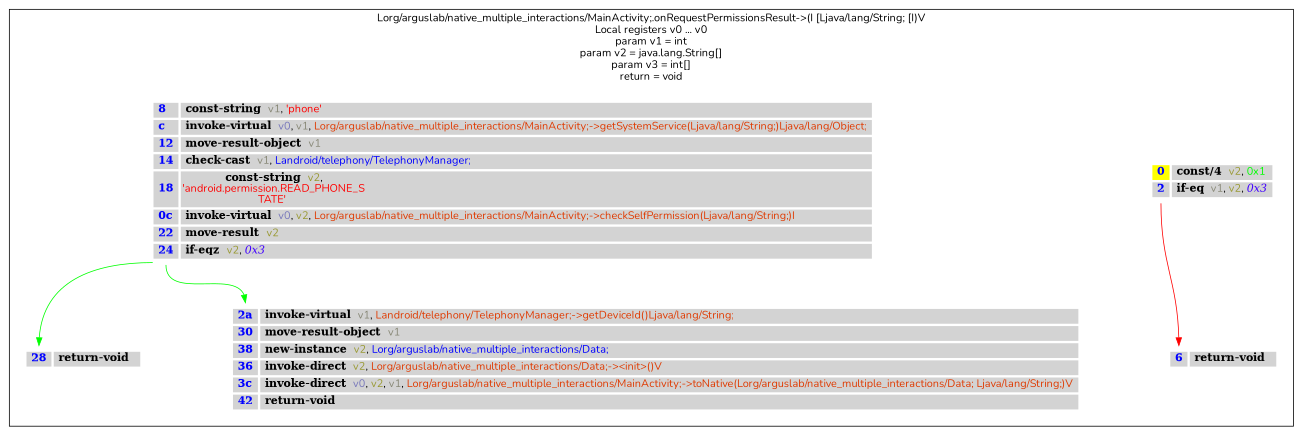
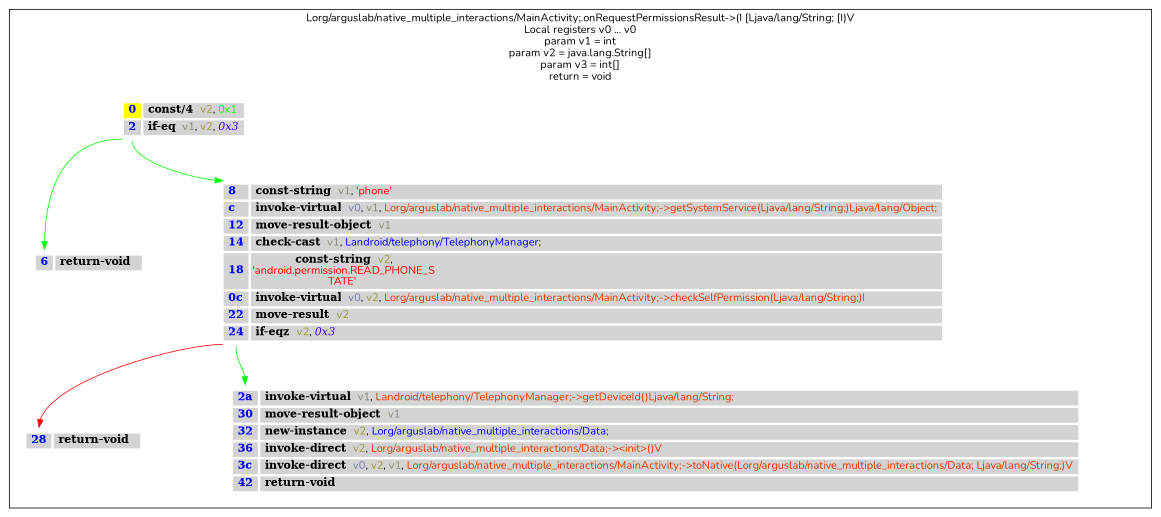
none -> (169, 169)
(1169, 271) -> (62, 171)
(79, 277) -> (124, 366)
(245, 349) -> (245, 431)
